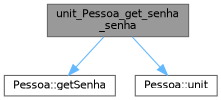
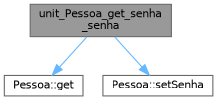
(60, 86) -> (44, 86)
(176, 86) -> (158, 86)
